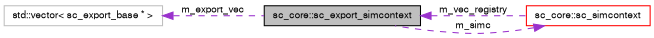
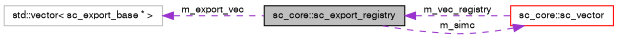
(342, 16) -> (335, 16)
(588, 16) -> (562, 16)
